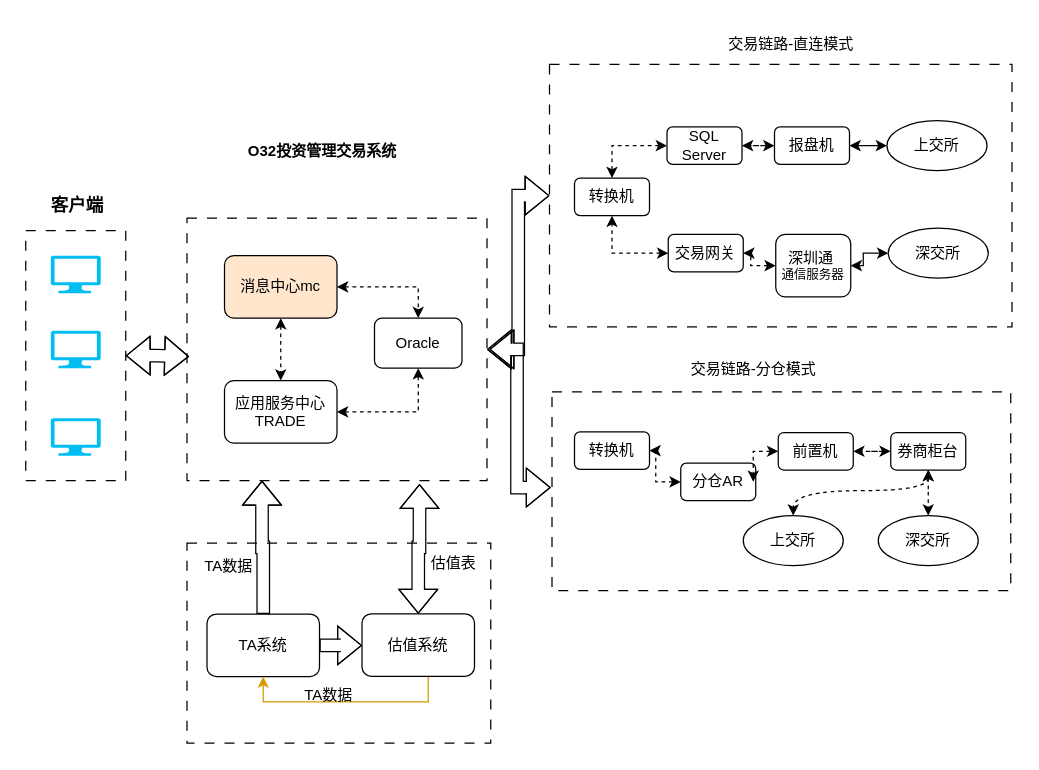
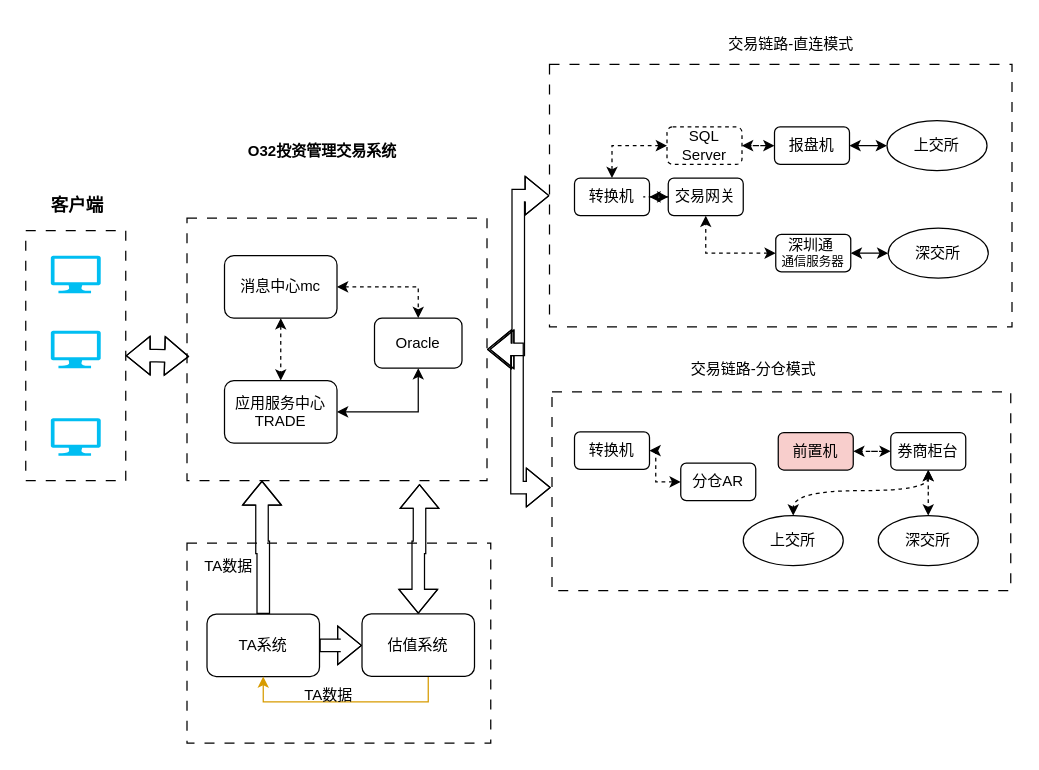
(704, 146) -> (704, 146)
(706, 253) -> (706, 197)
(813, 266) -> (813, 253)
(281, 287) -> (281, 287)
(399, 412) -> (399, 412)
(816, 451) -> (816, 451)
(753, 453) -> none
(453, 563) -> none
